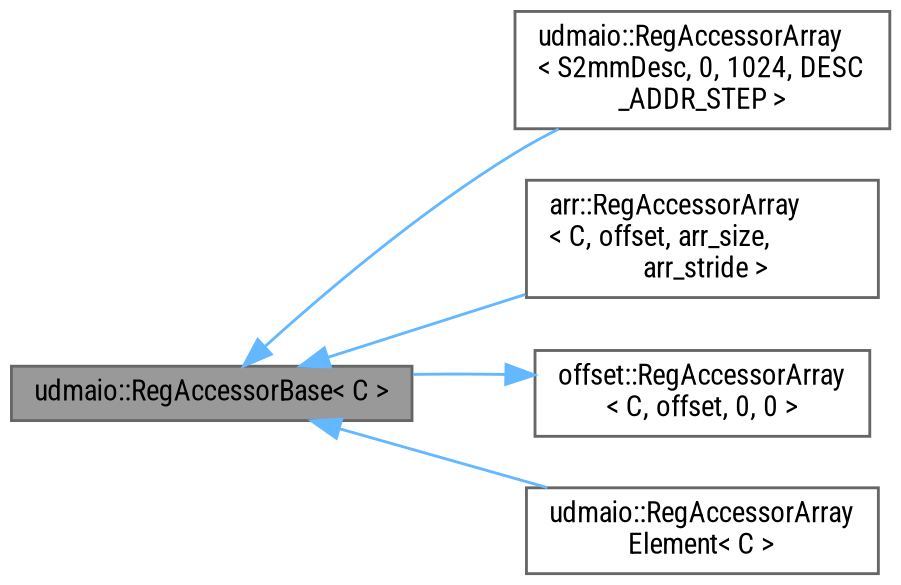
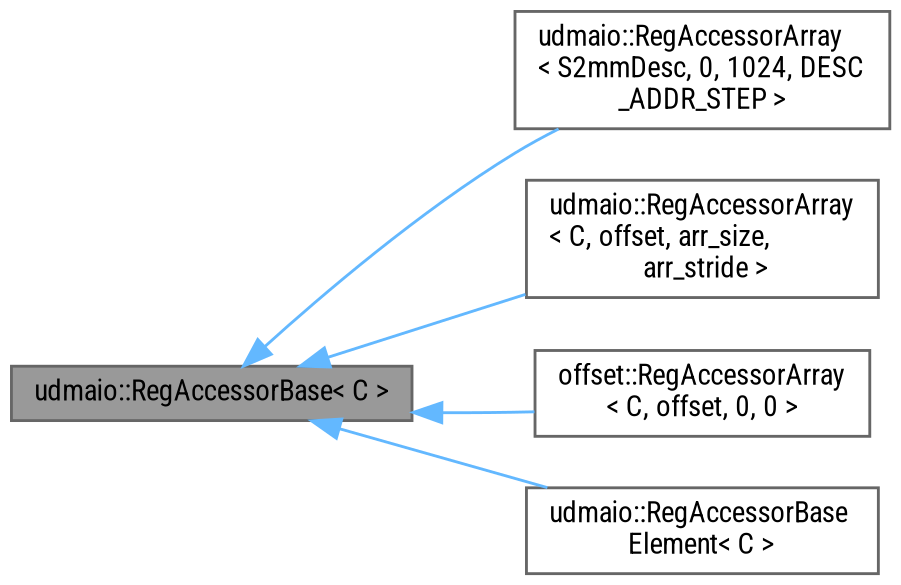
(702, 239) -> (702, 239)
(459, 374) -> (489, 413)
(702, 531) -> (702, 531)
